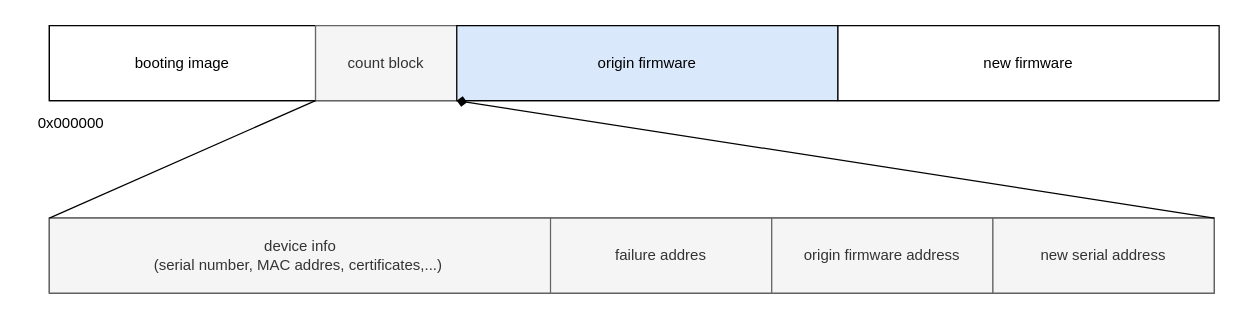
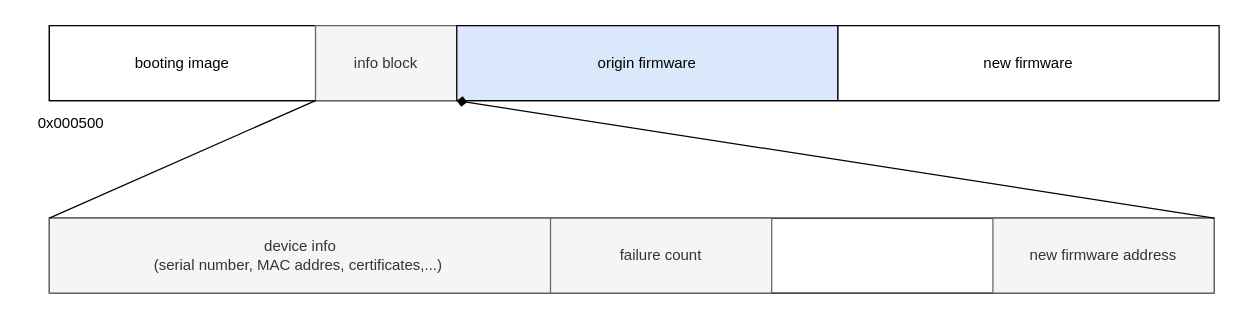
(386, 63) -> (386, 63)
(71, 123) -> (71, 123)
(661, 256) -> (661, 256)
(883, 256) -> none
(1104, 256) -> (1104, 256)
